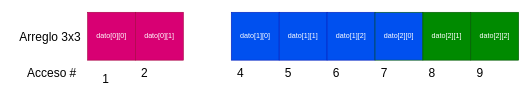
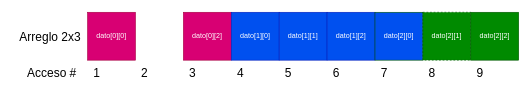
(52, 36) -> (52, 36)
(159, 36) -> none
none -> (207, 36)
(447, 36) -> (447, 36)
none -> (192, 72)
(105, 78) -> (96, 72)
